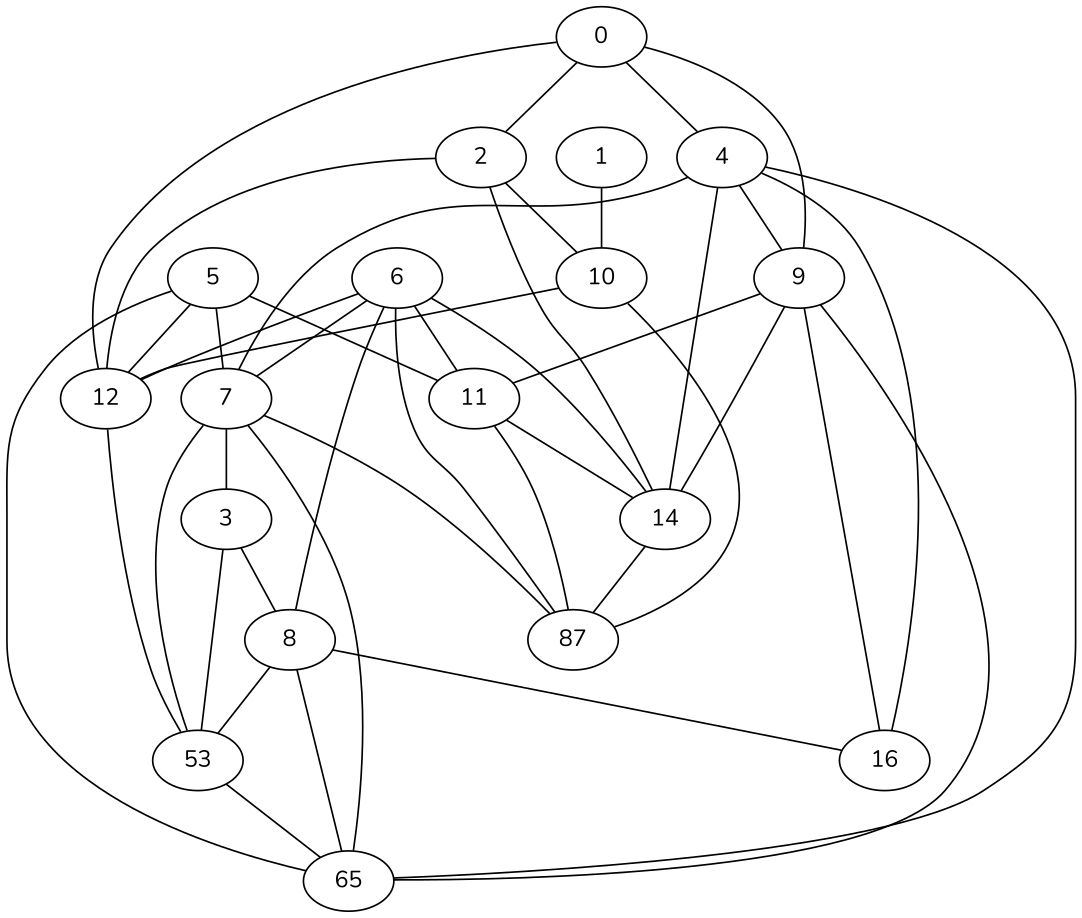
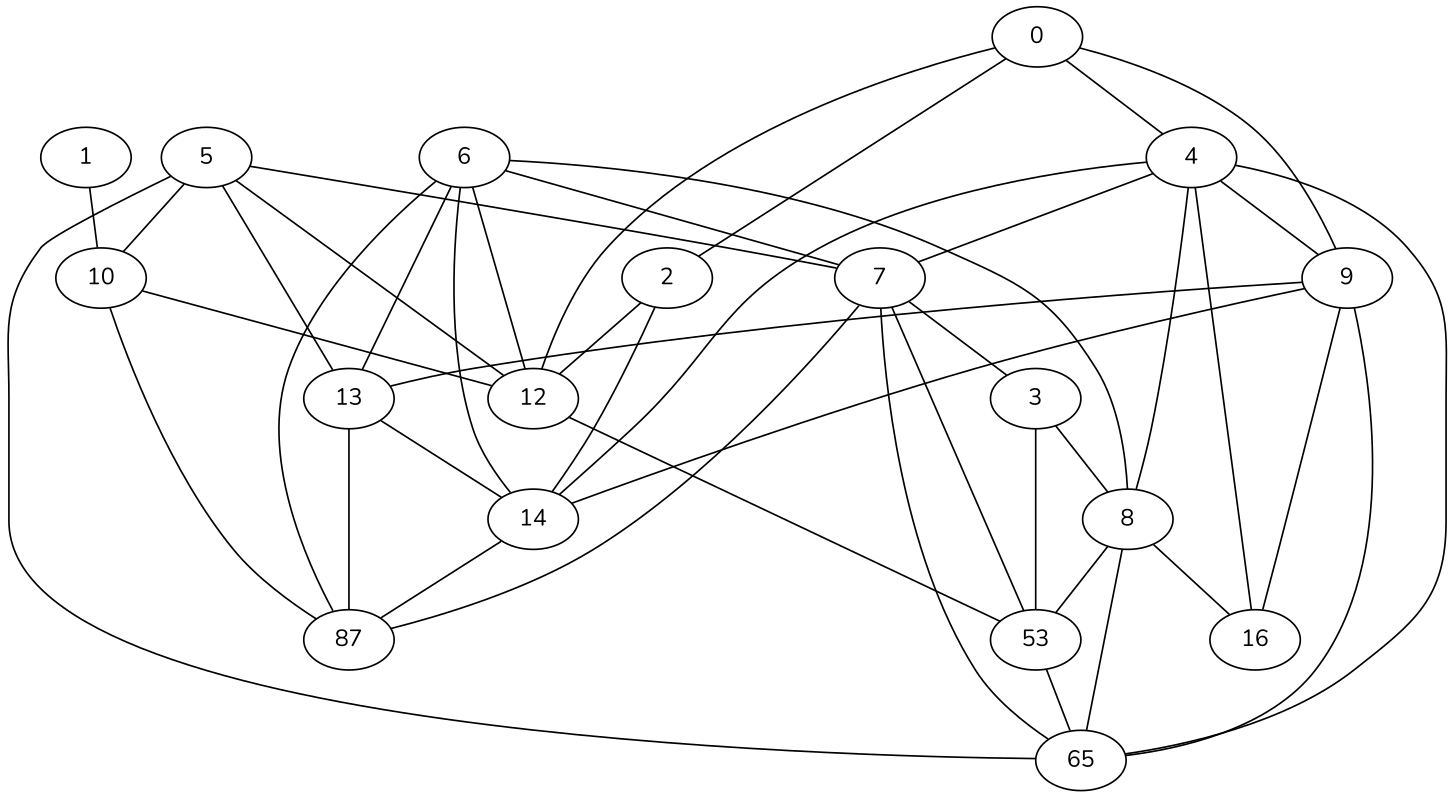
(541, 218) -> (154, 218)
none -> (1167, 339)
(474, 399) -> (349, 399)
